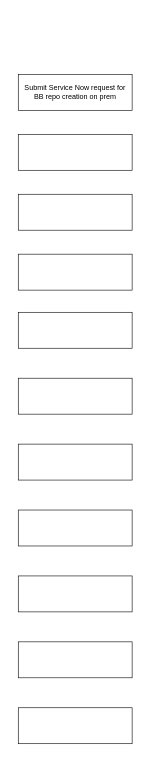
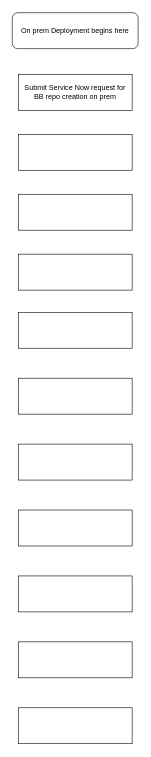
none -> (75, 30)
